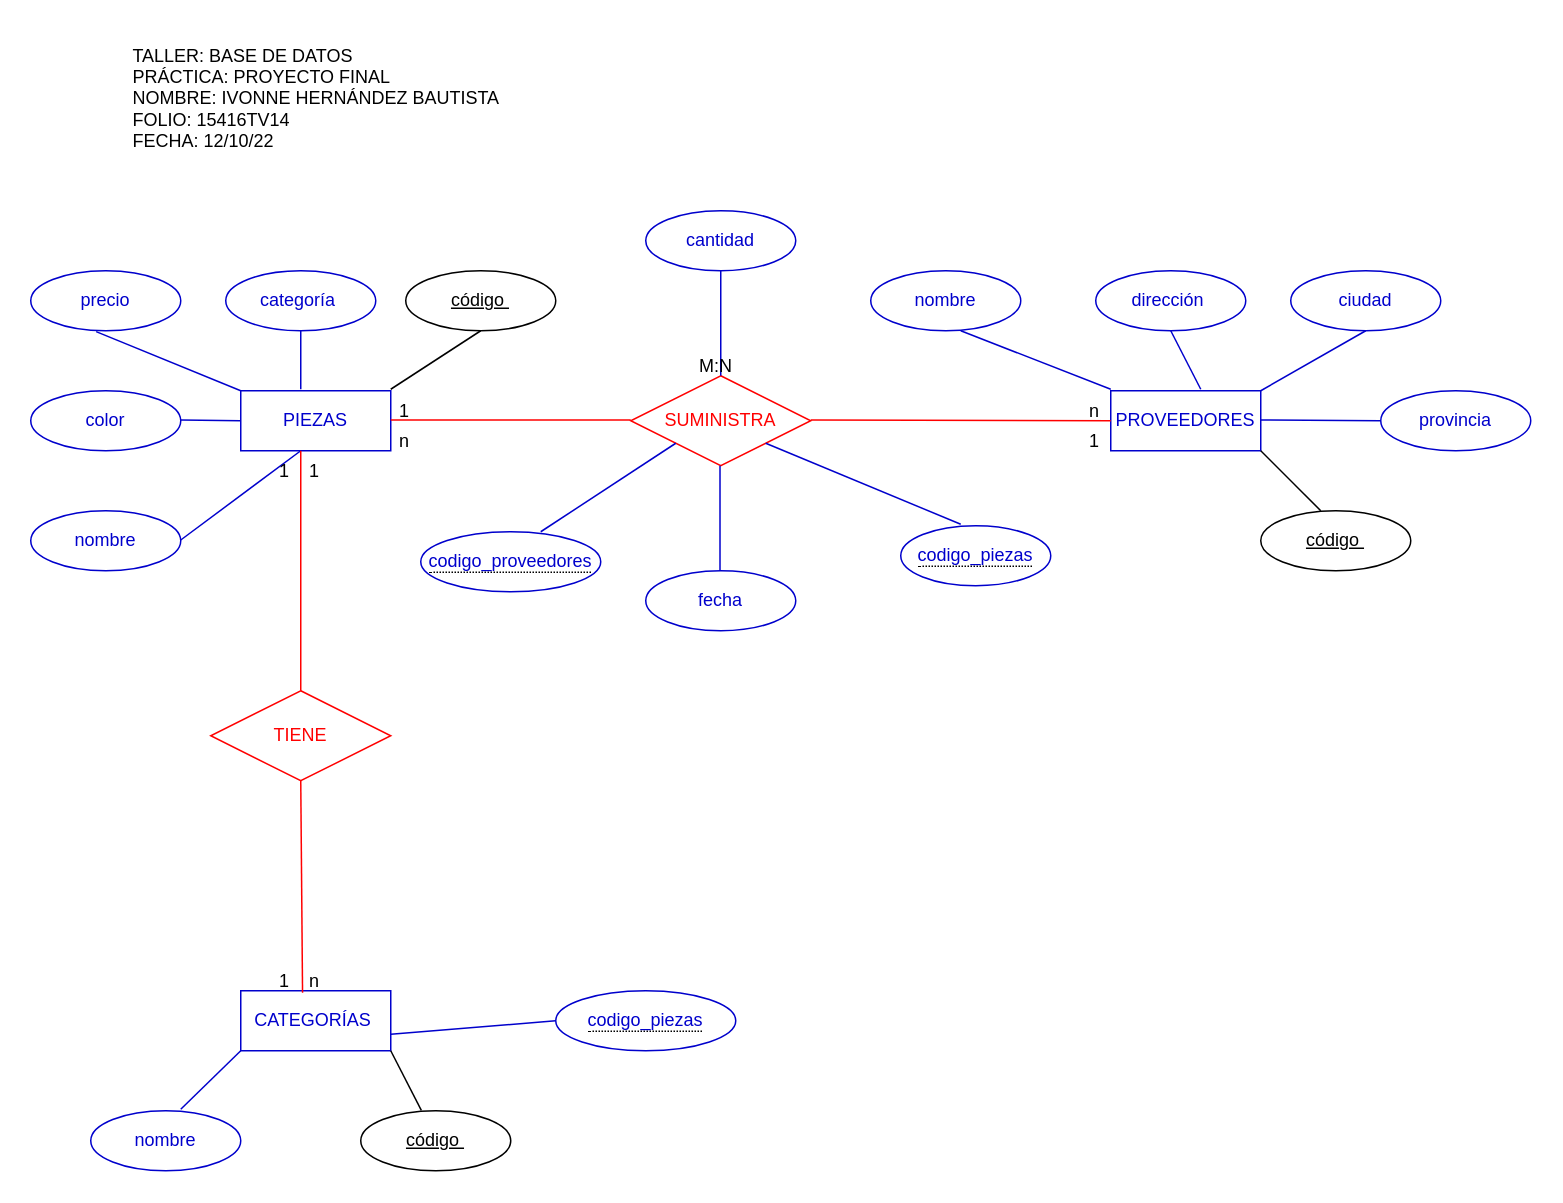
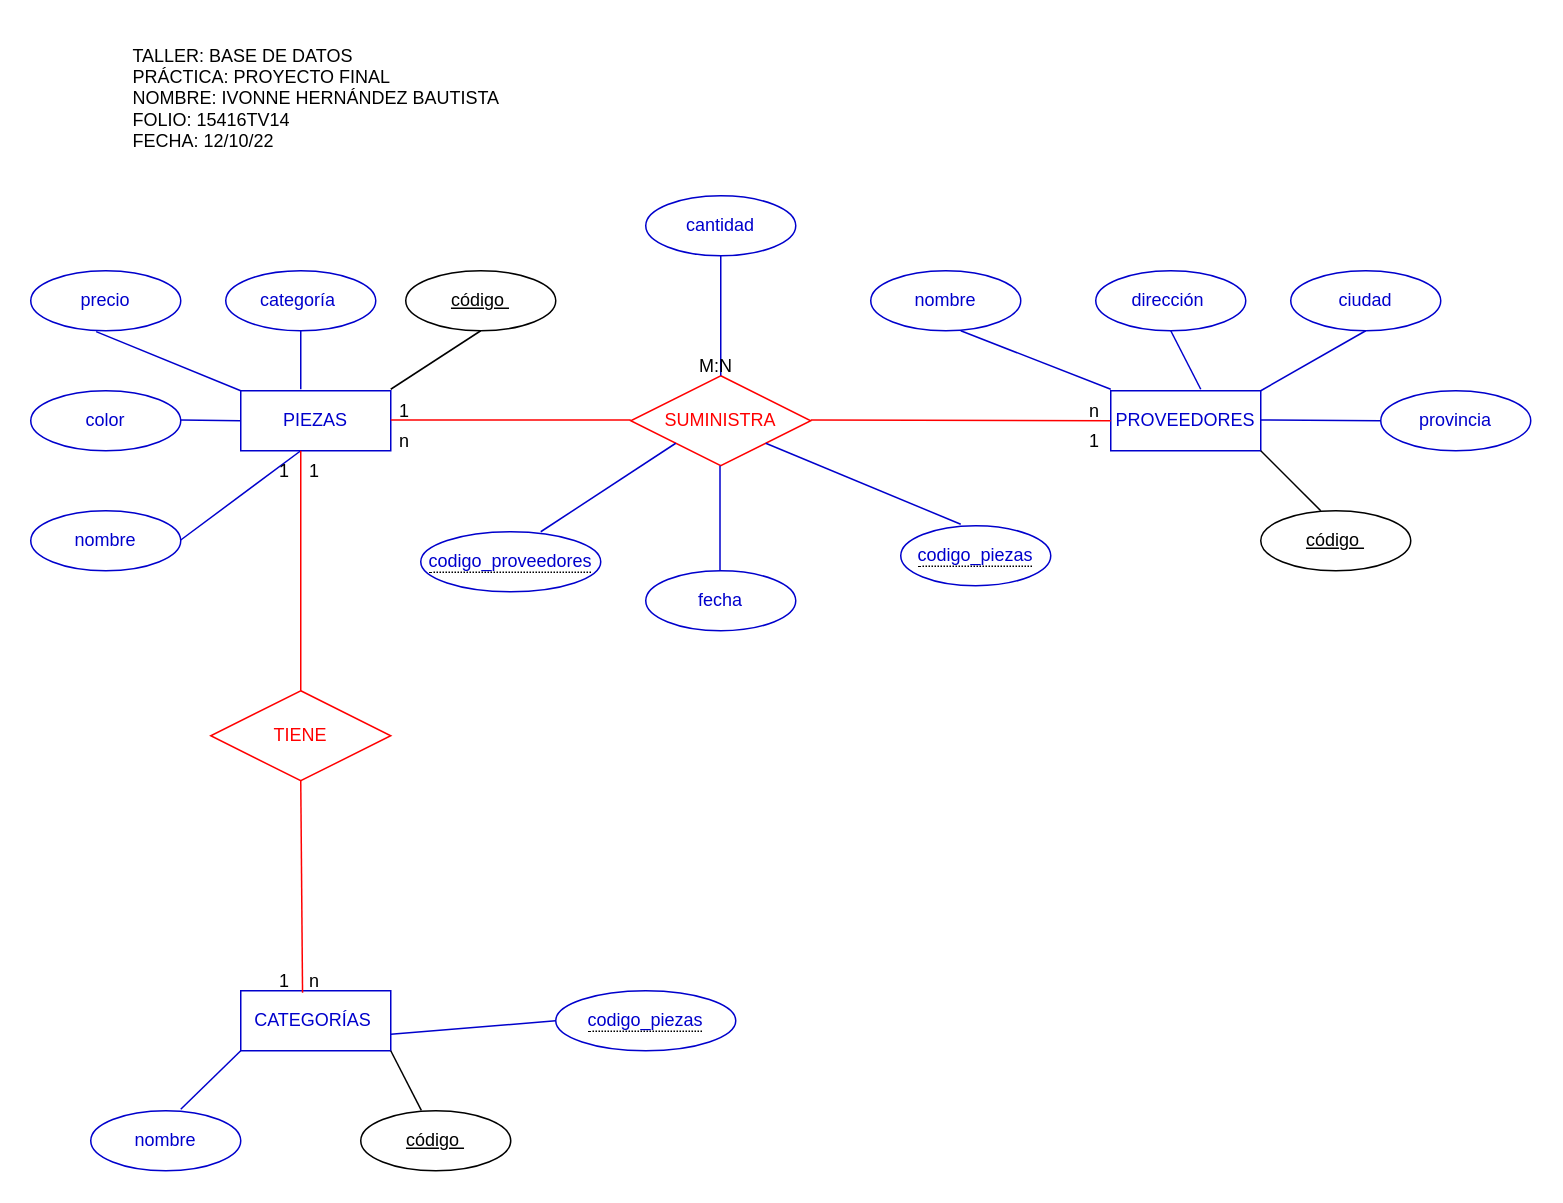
(721, 241) -> (721, 226)
